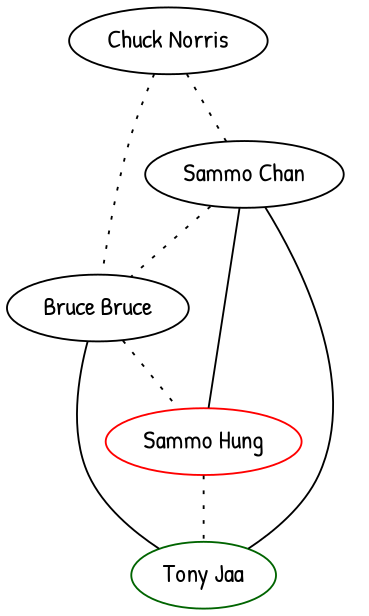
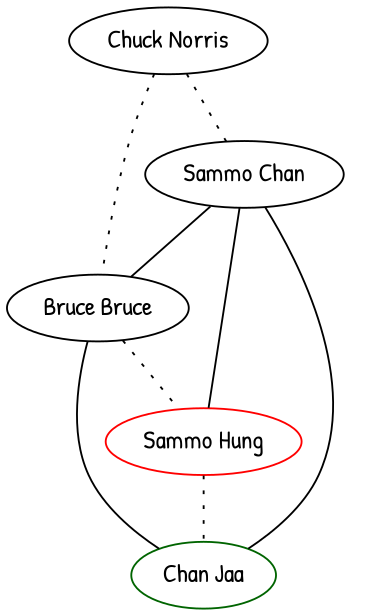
(171, 242) -> (171, 242)
(204, 575) -> (204, 575)
